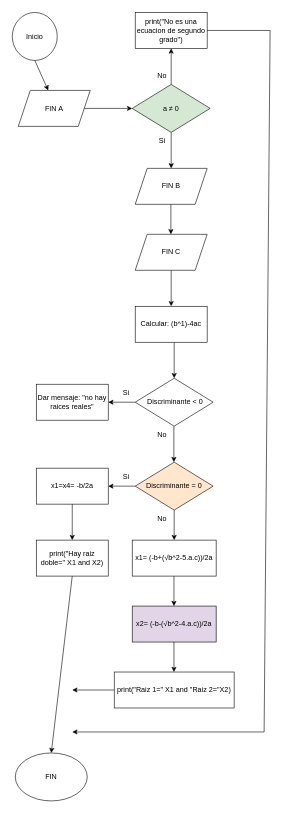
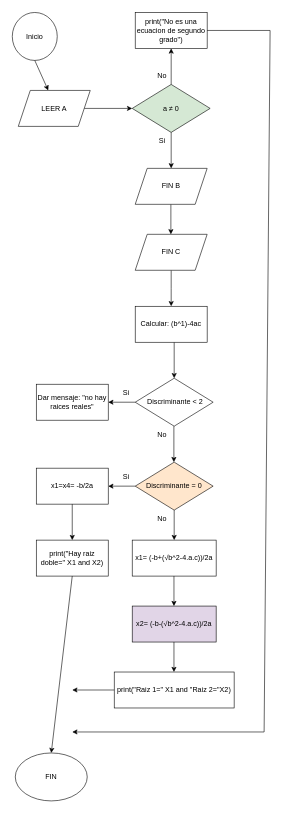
(54, 108) -> (54, 108)
(174, 402) -> (174, 402)
(174, 558) -> (174, 558)
